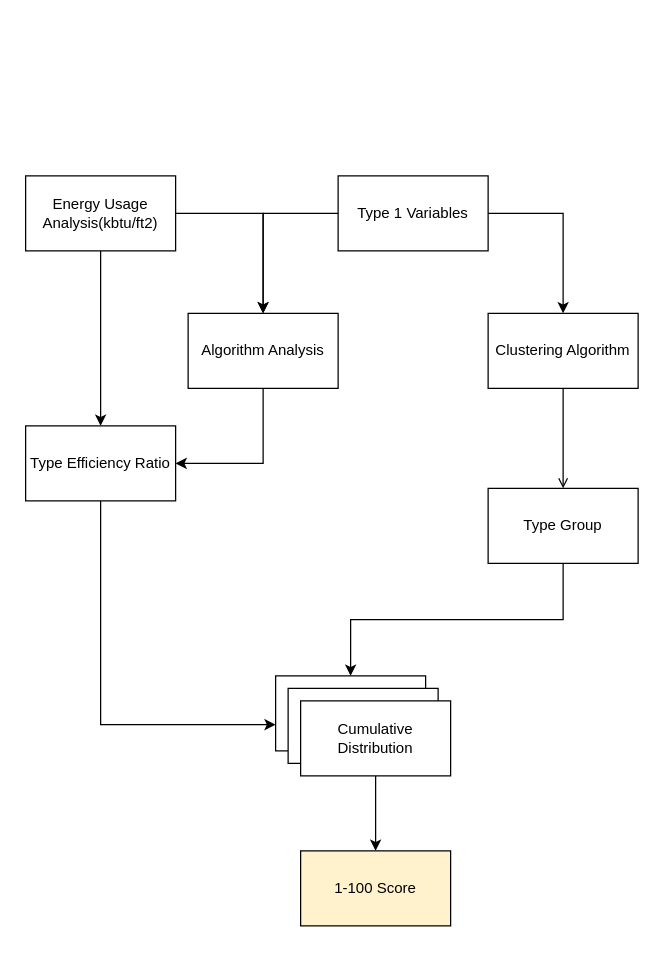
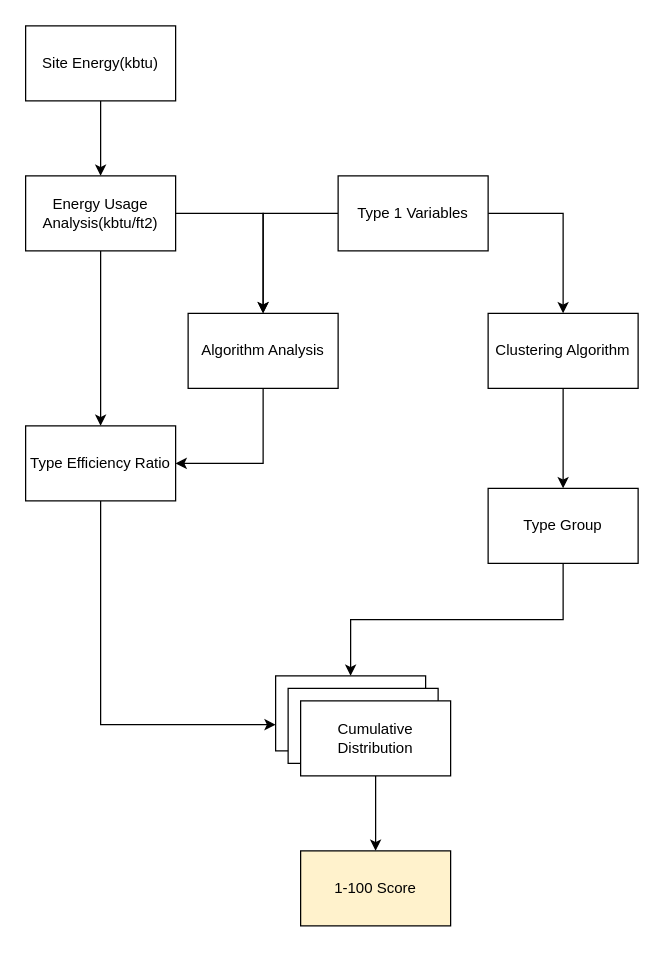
none -> (101, 63)
none -> (101, 134)
(563, 480) -> (563, 478)
